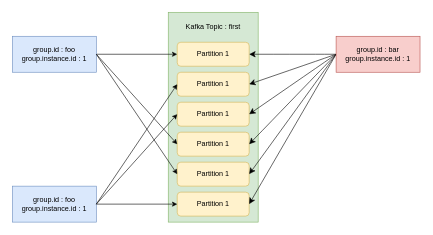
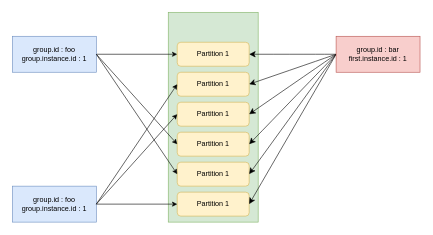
(213, 27) -> none
(378, 54) -> (378, 54)
